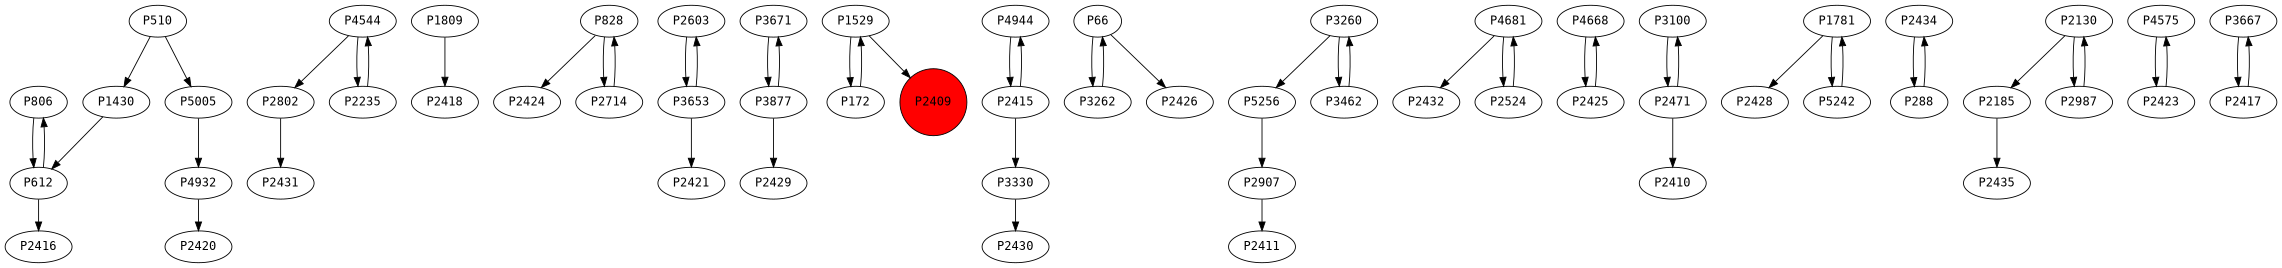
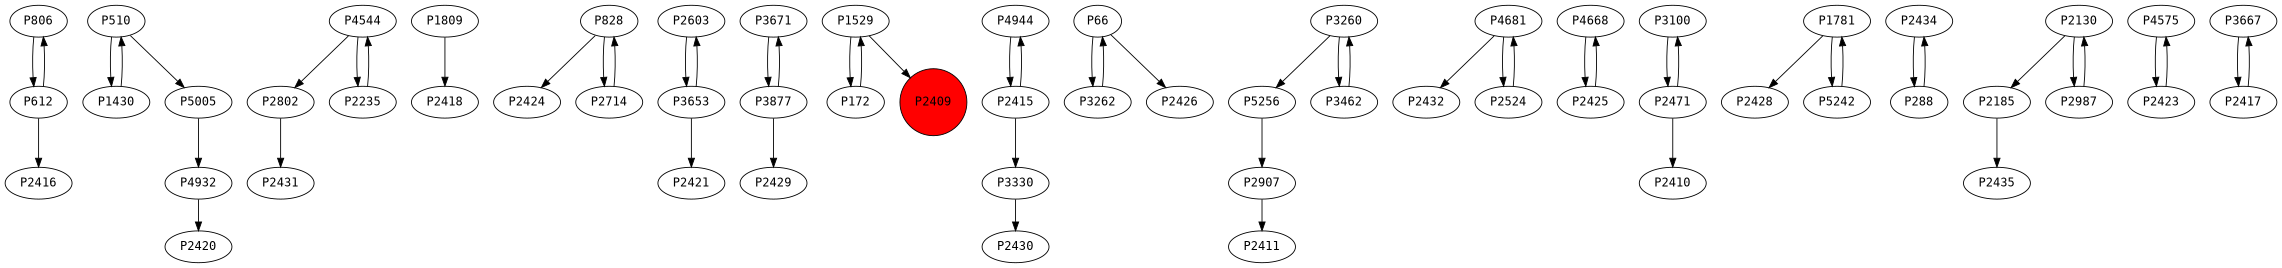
(80, 140) -> (122, 66)
